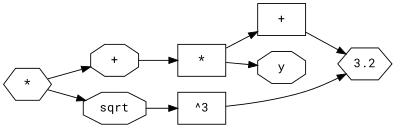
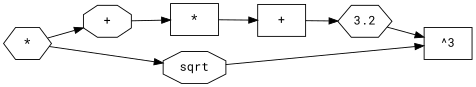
(282, 67) -> none
(283, 97) -> (401, 31)
